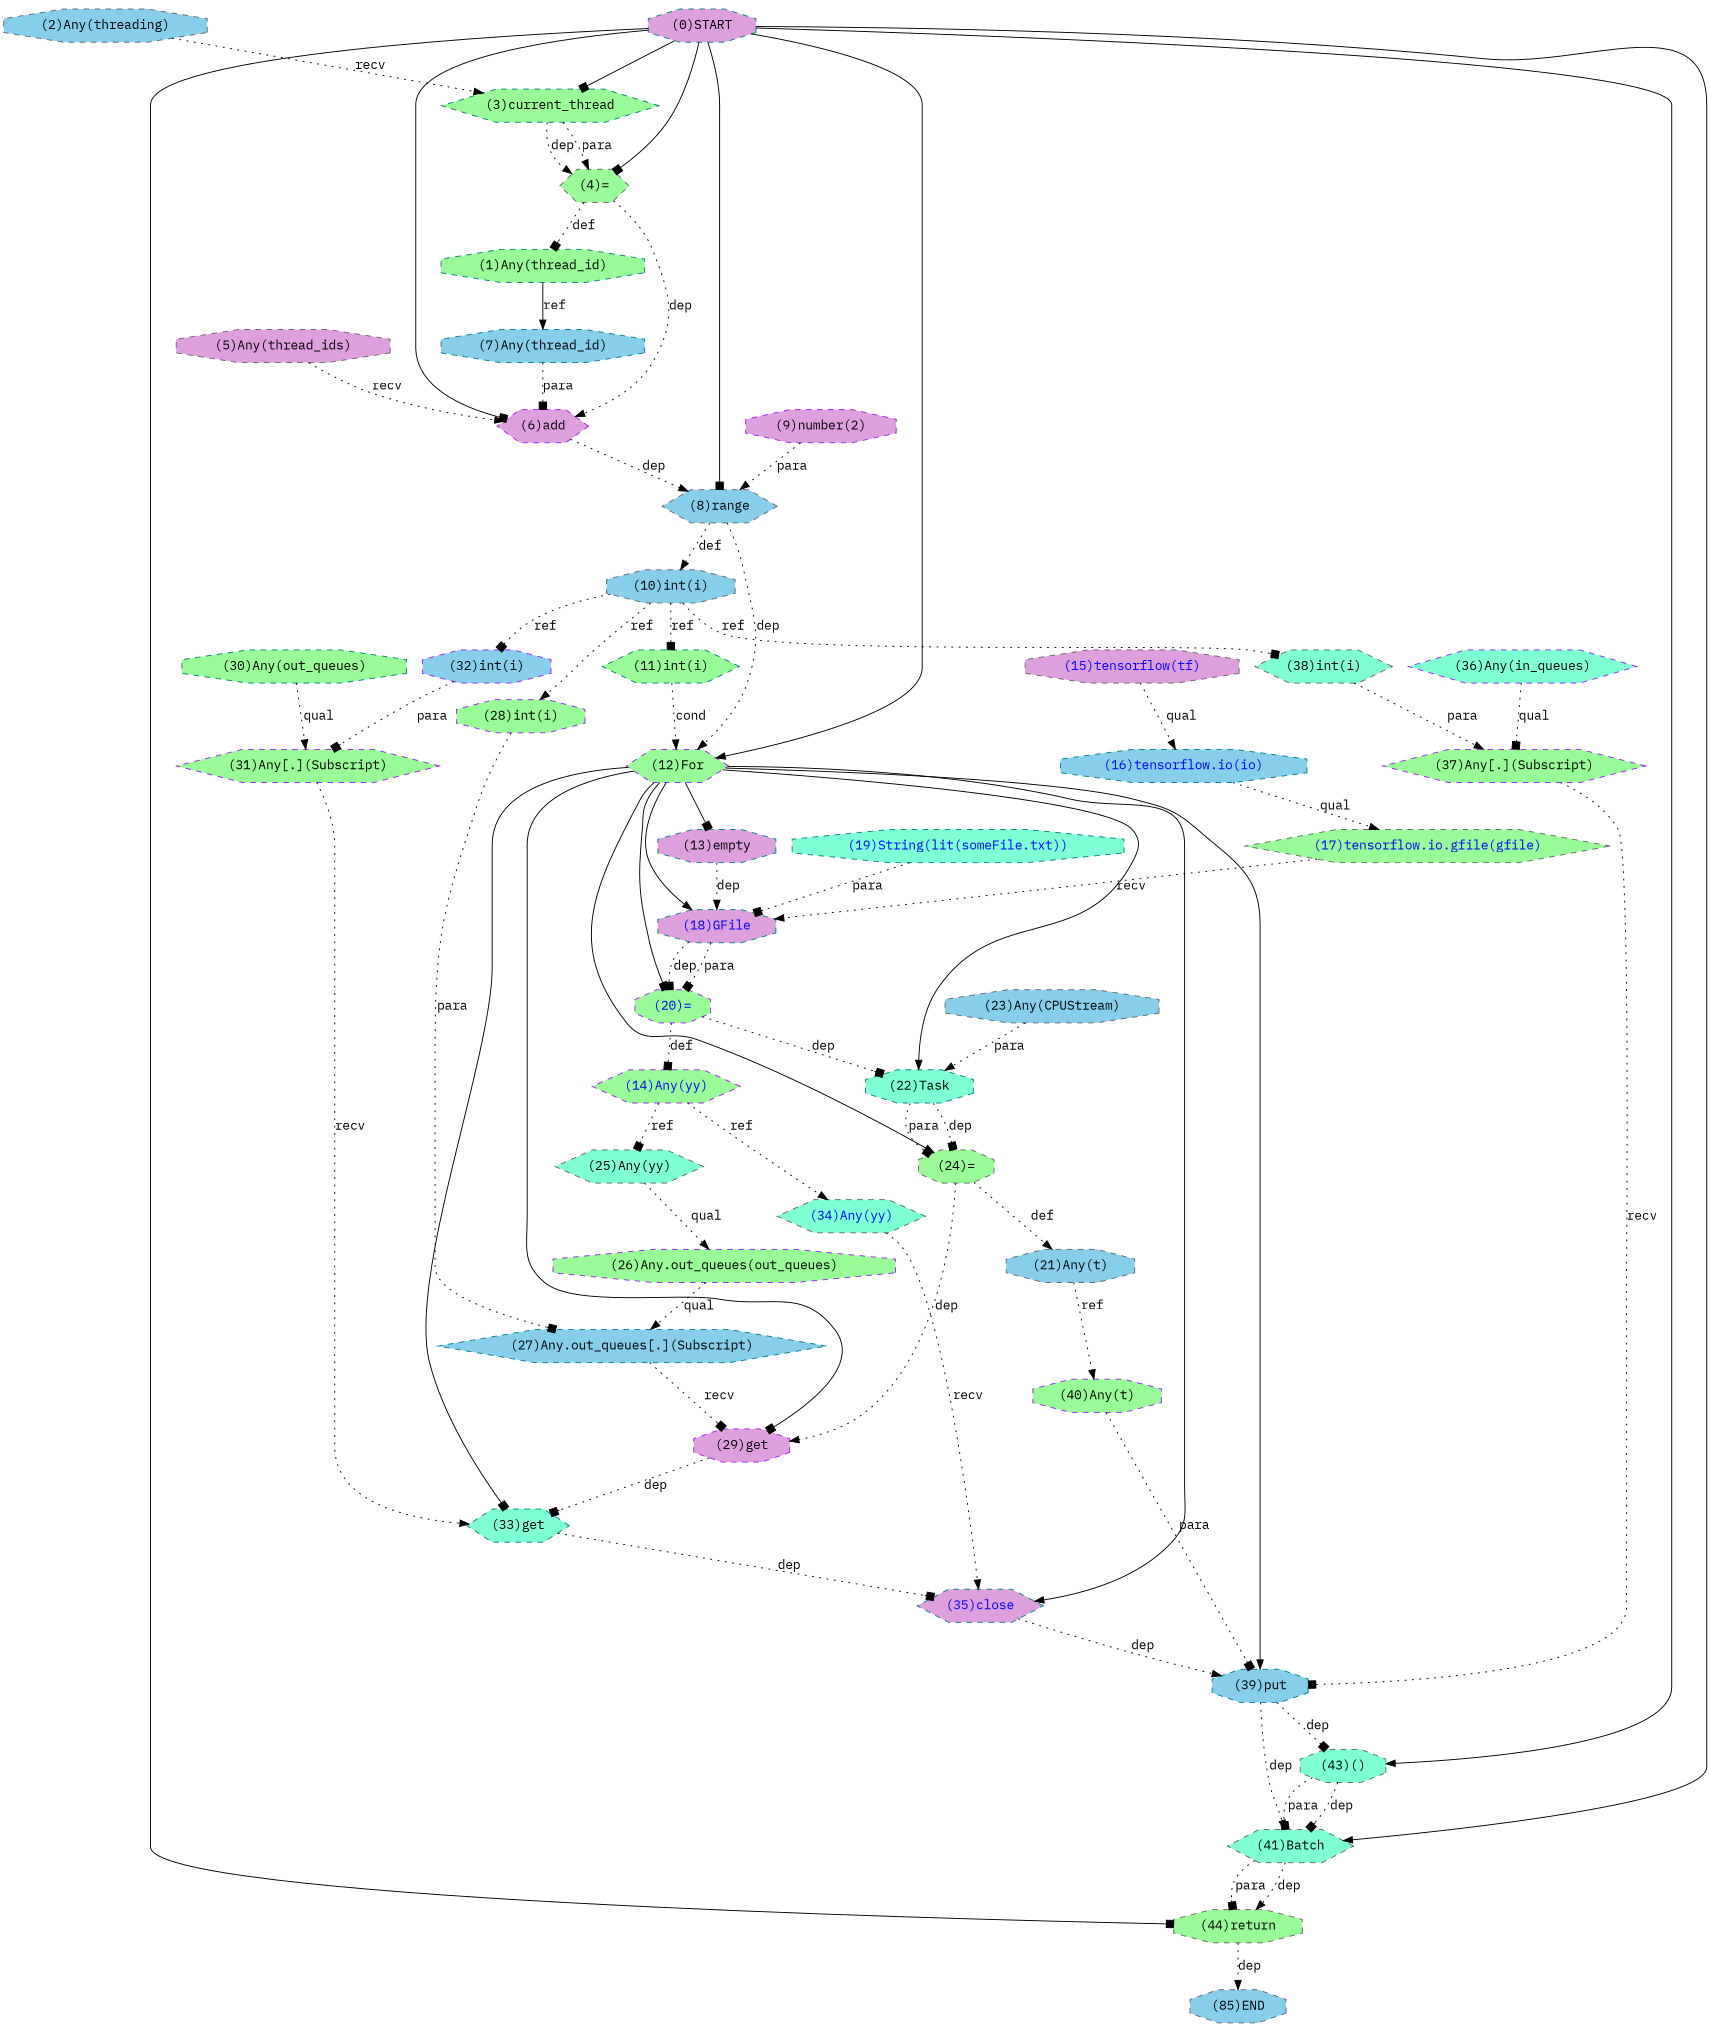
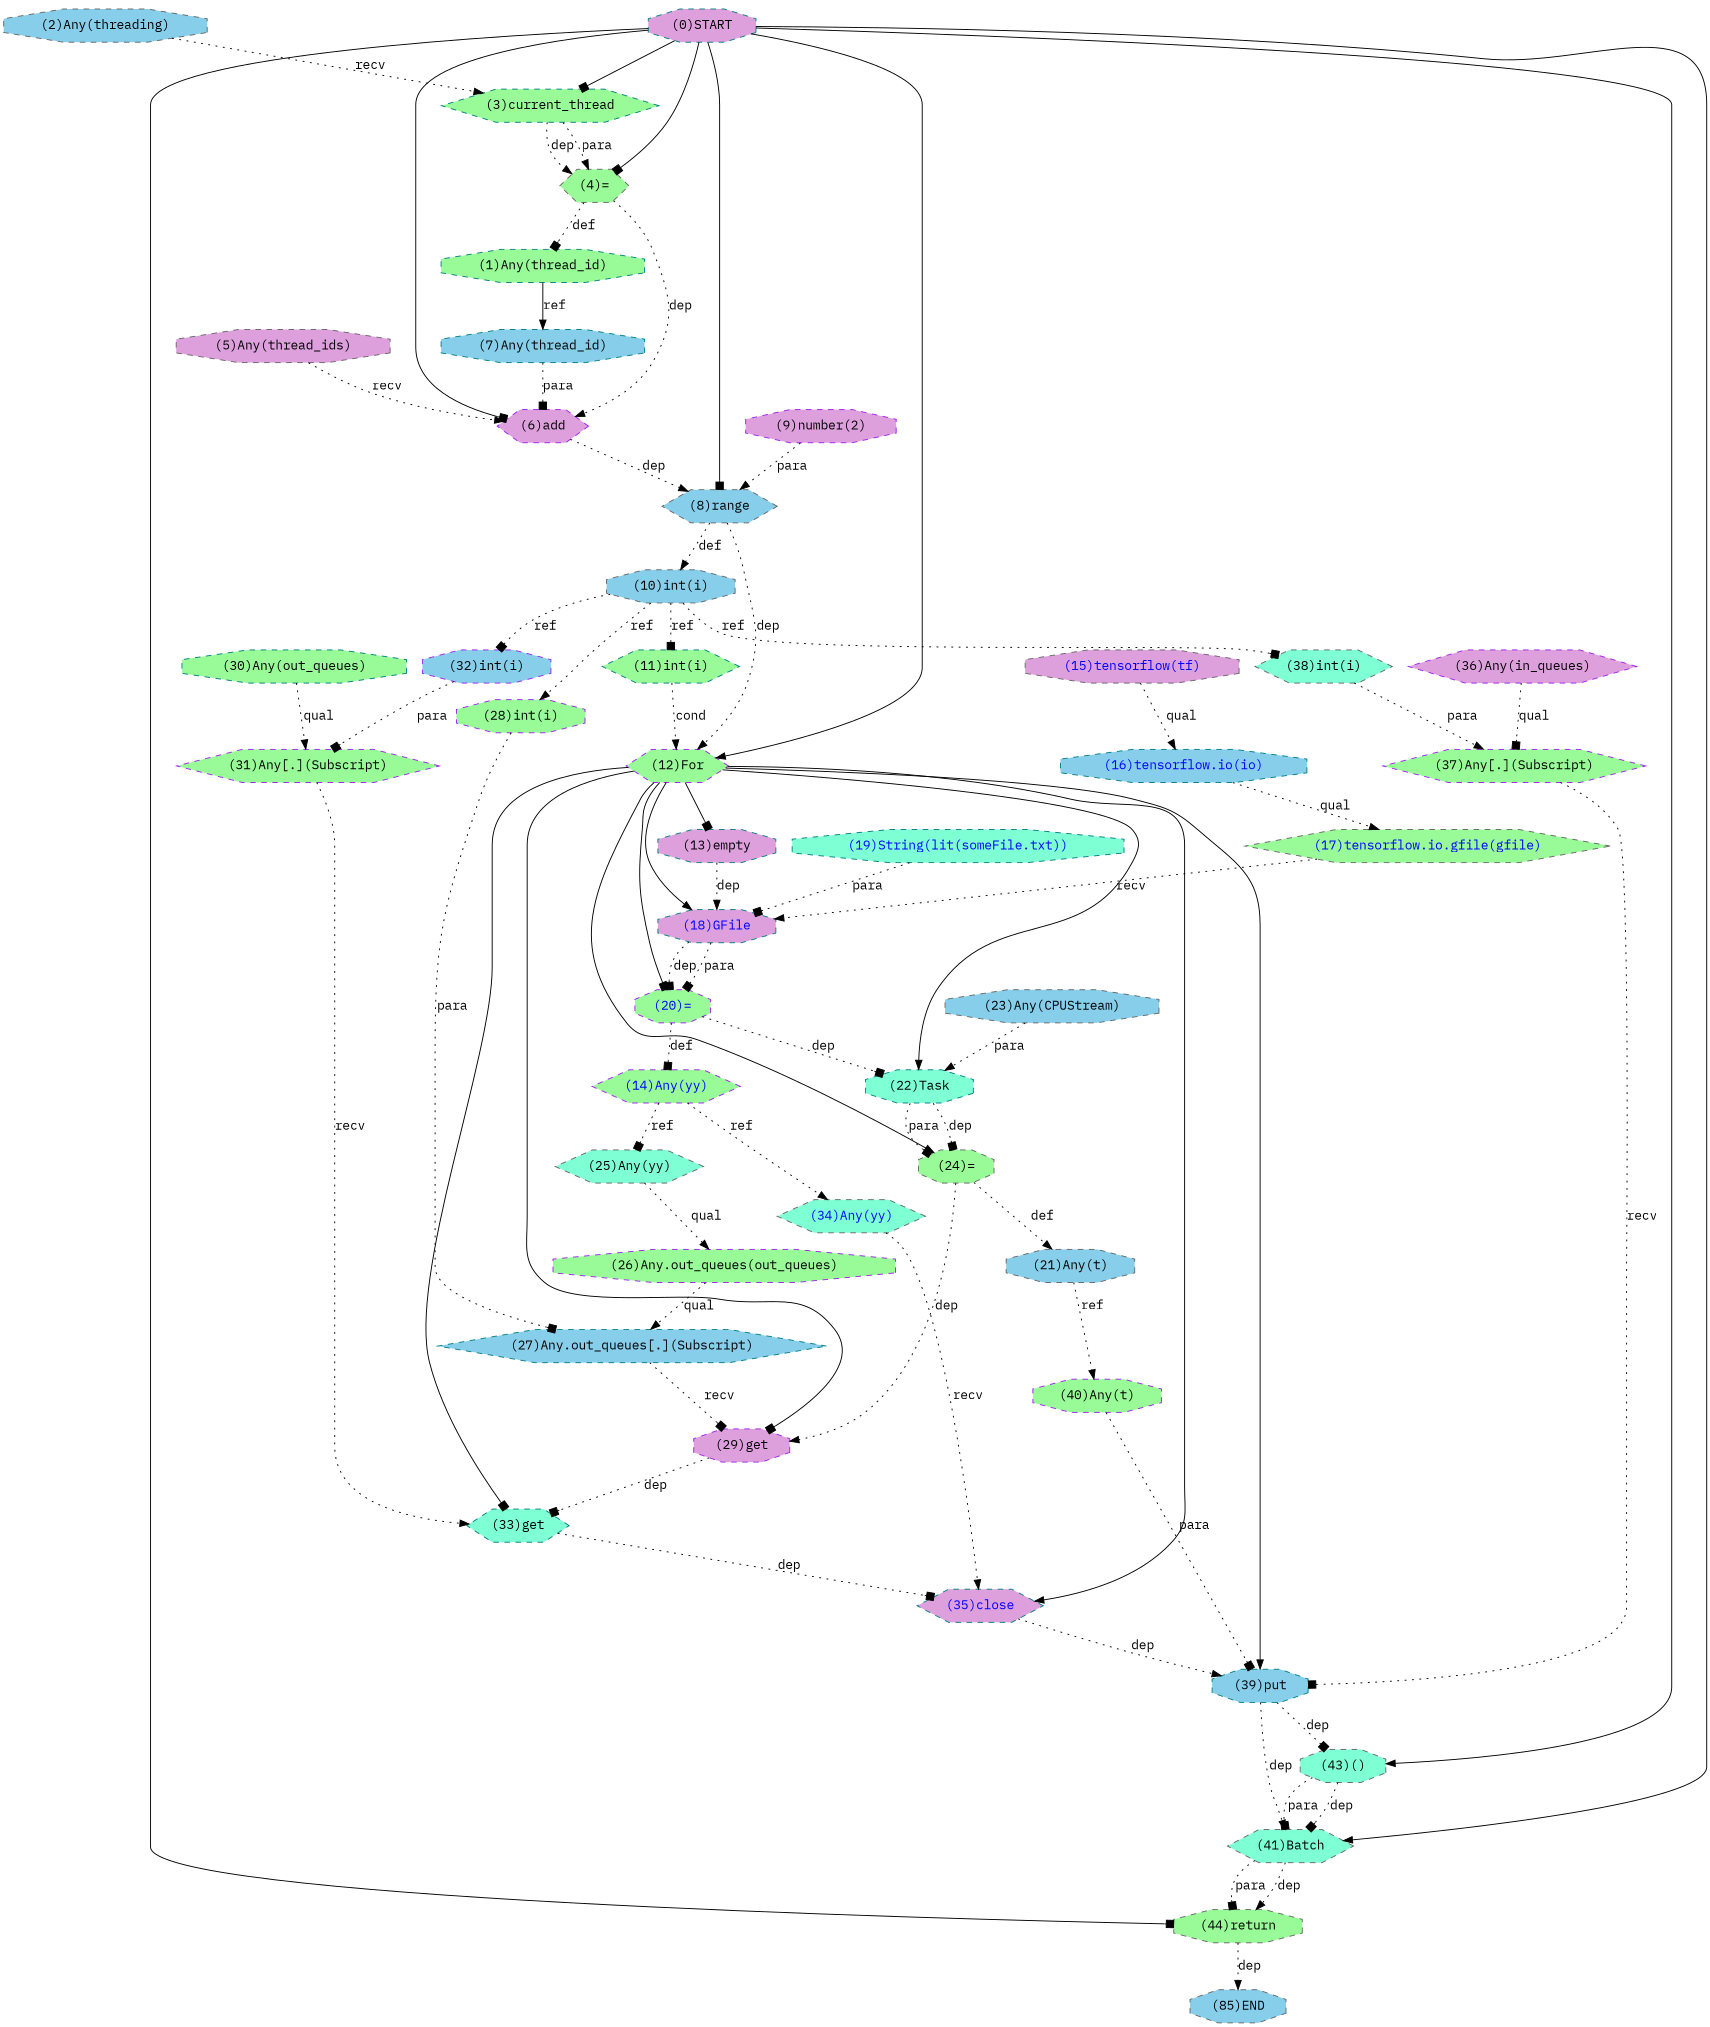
(1523, 666) -> (1523, 666)
